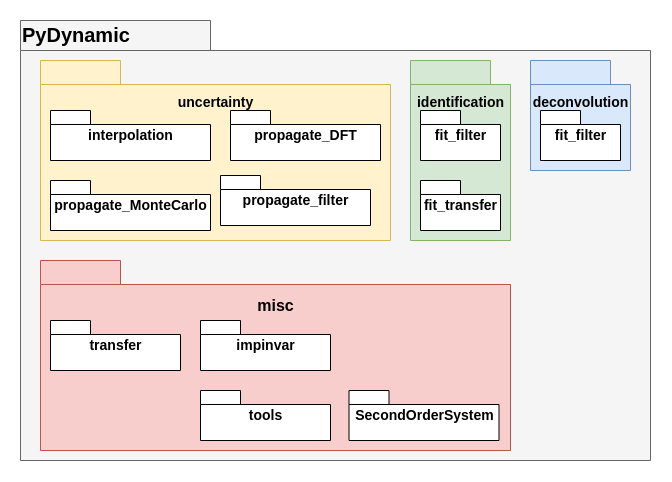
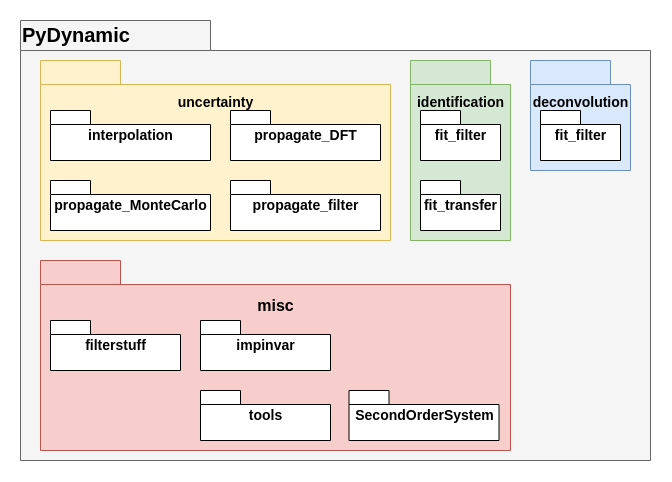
(296, 200) -> (306, 205)
(116, 346) -> (116, 346)
